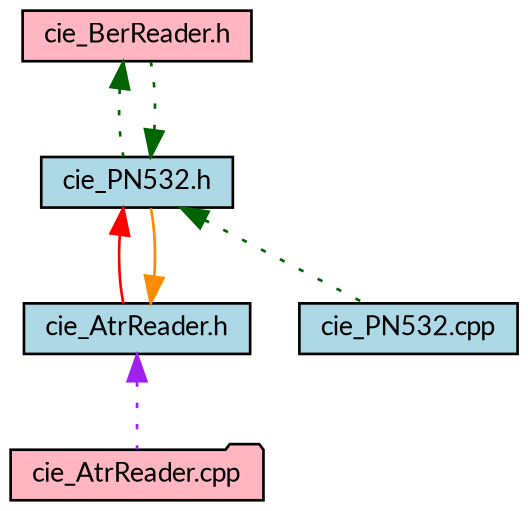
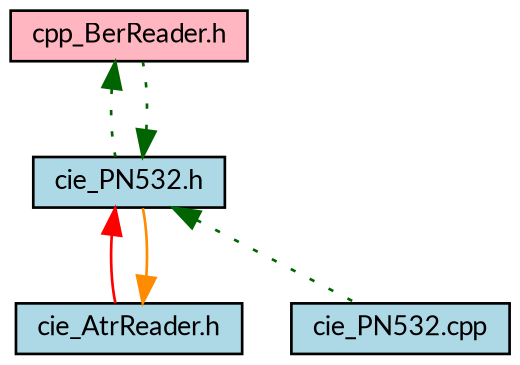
(137, 36) -> (129, 36)
(137, 475) -> none
